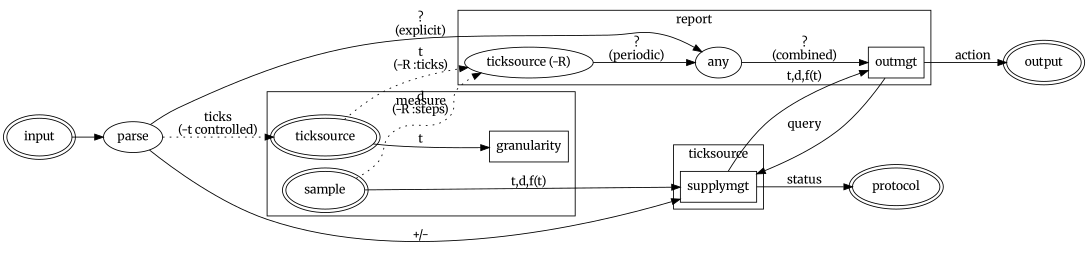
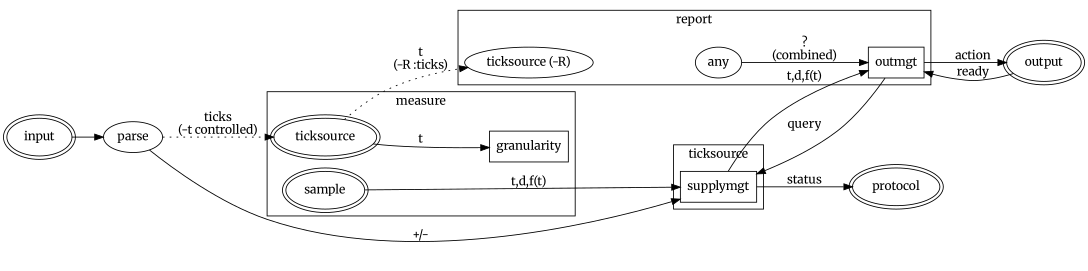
(416, 39) -> none
(640, 63) -> none
none -> (973, 81)
(416, 125) -> none
